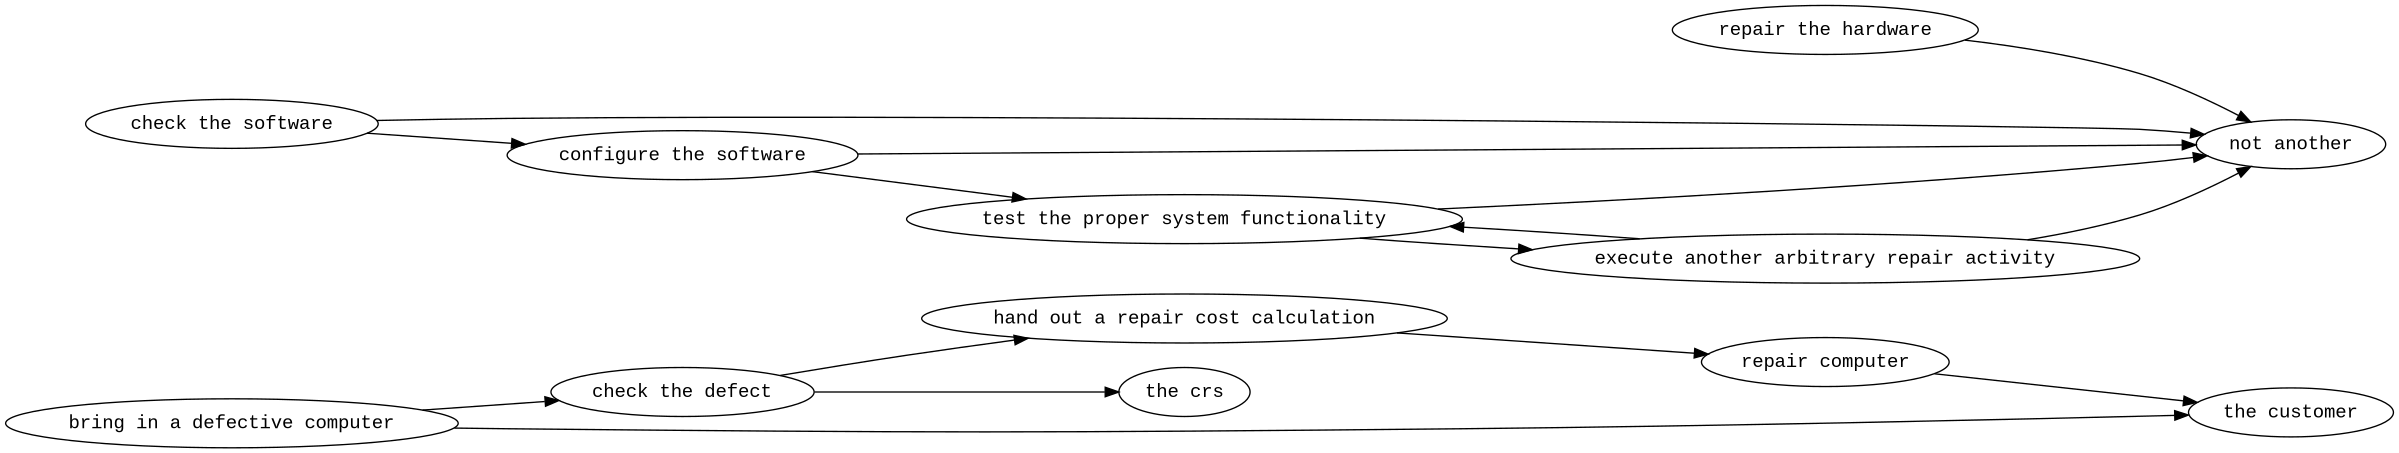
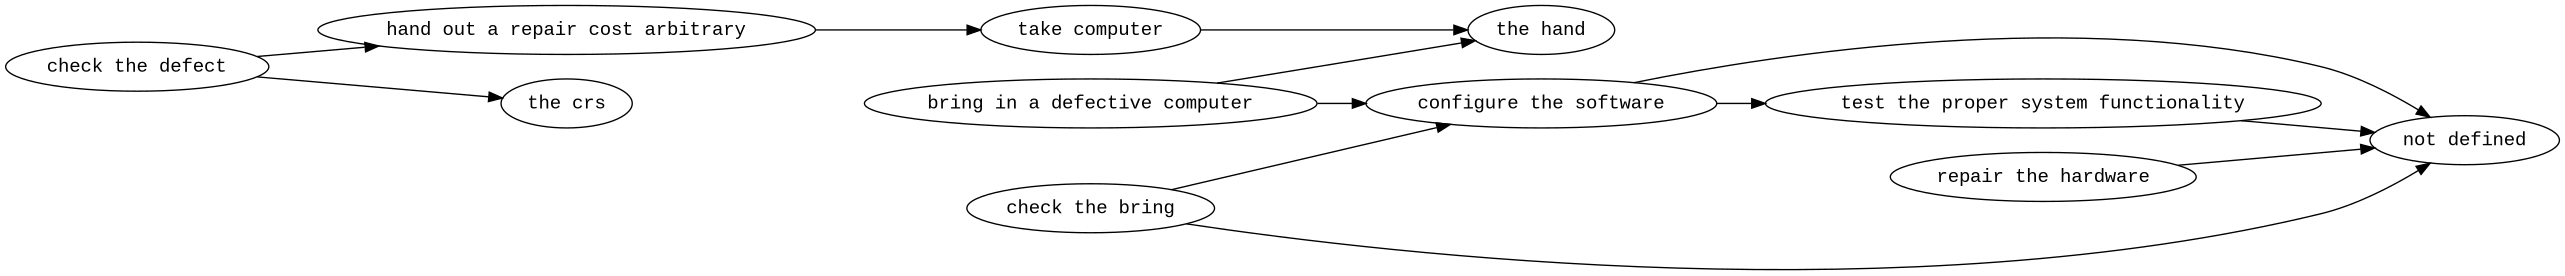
(232, 124) -> (1091, 208)
(2291, 144) -> (2465, 140)
(1825, 259) -> none
(1184, 318) -> (567, 30)
(1825, 362) -> (1091, 30)
(484, 406) -> (1335, 103)
(2291, 412) -> (1541, 30)
